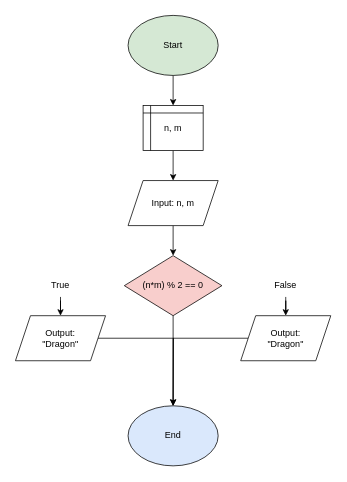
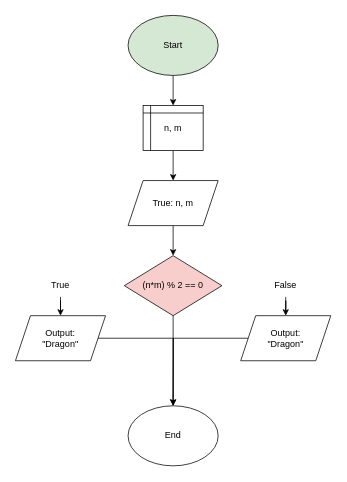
(173, 203) -> (173, 203)
(173, 435) -> (173, 435)
